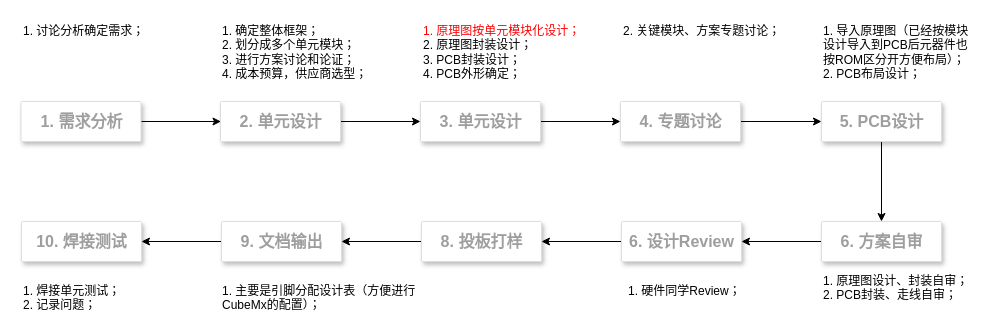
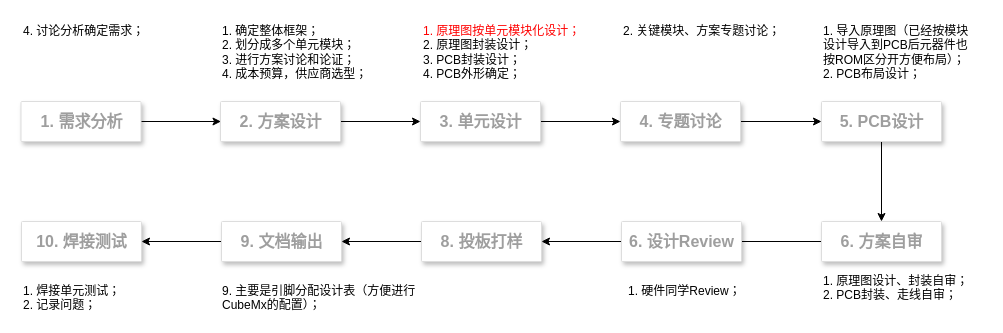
(84, 32) -> (84, 32)
(281, 122) -> (281, 122)
(750, 242) -> (747, 242)
(319, 299) -> (319, 299)
